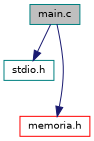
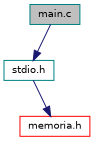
(63, 65) -> (40, 94)
